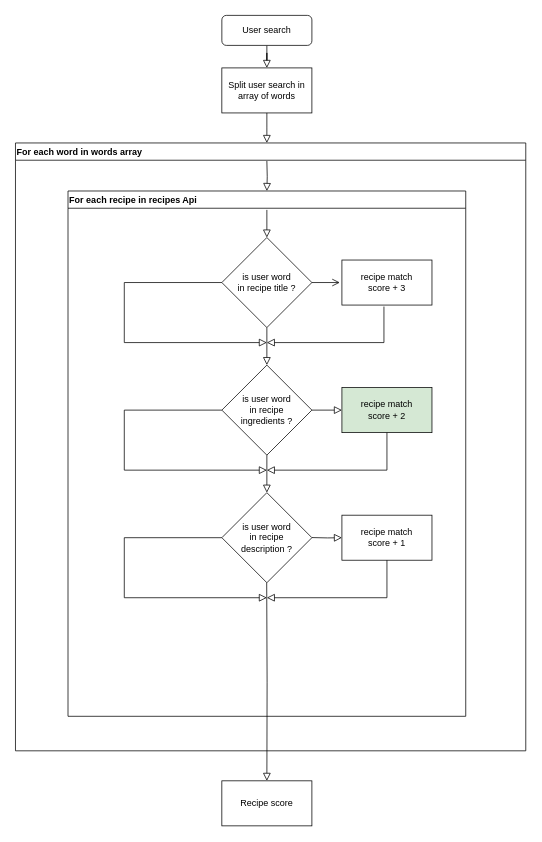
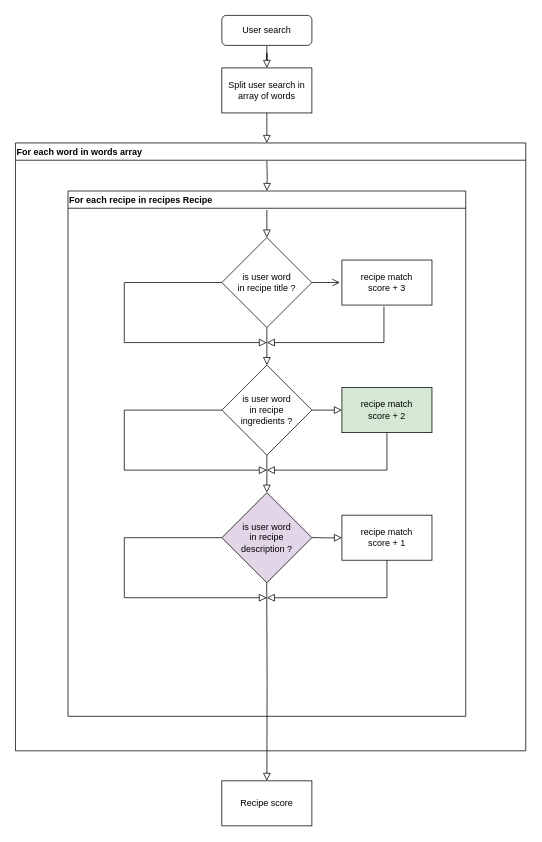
(134, 200) -> (142, 200)
(267, 537) -> (267, 537)
